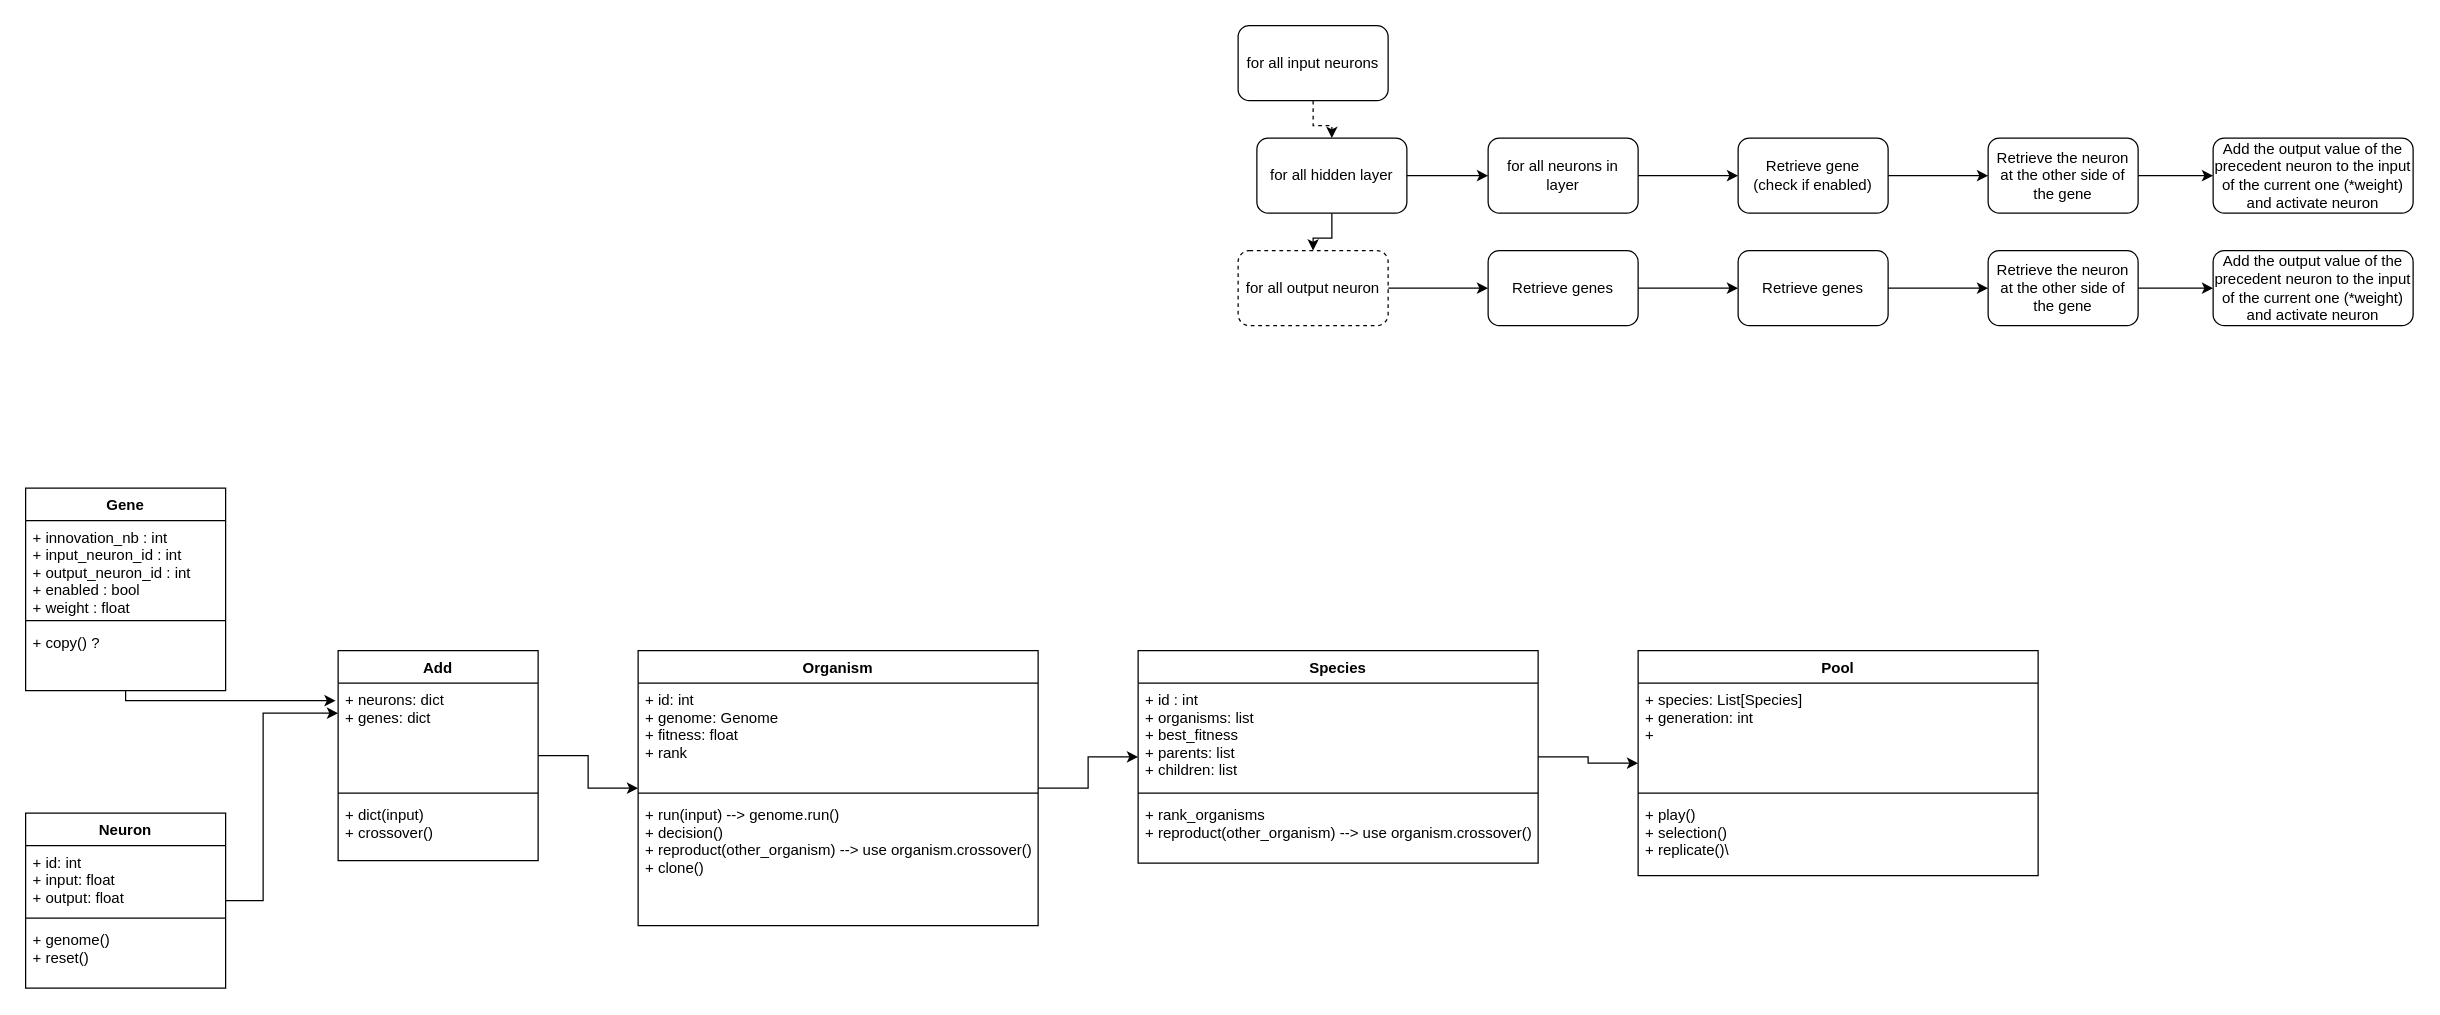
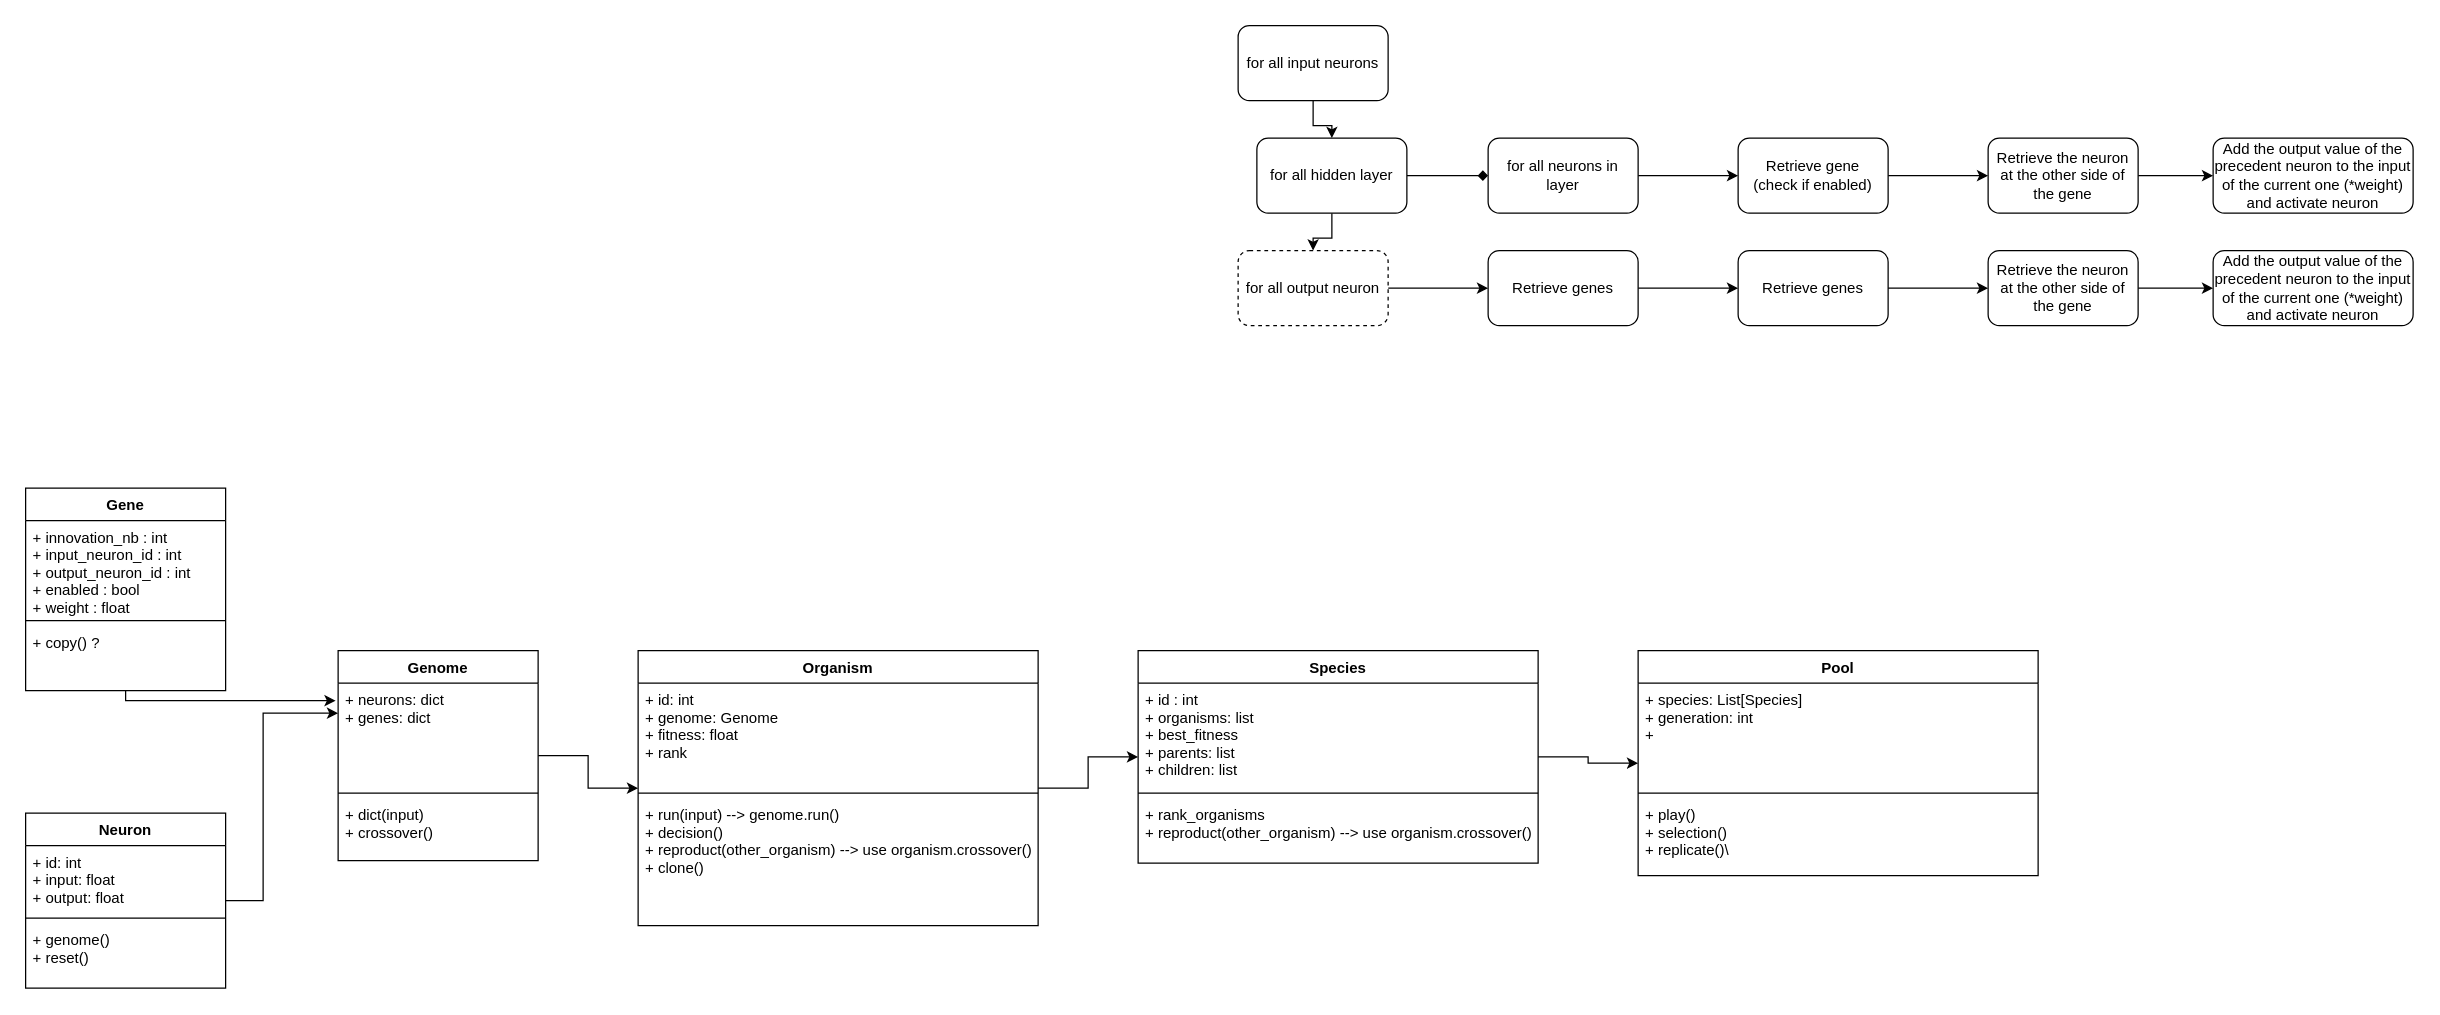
(1313, 124) -> (1313, 124)
(1478, 176) -> (1477, 176)
(438, 668) -> (438, 668)
